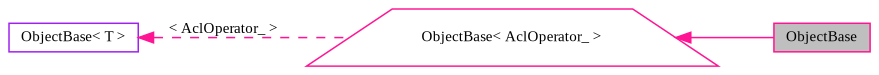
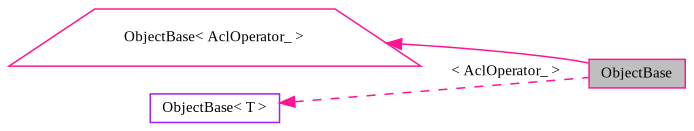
(252, 38) -> (442, 90)
